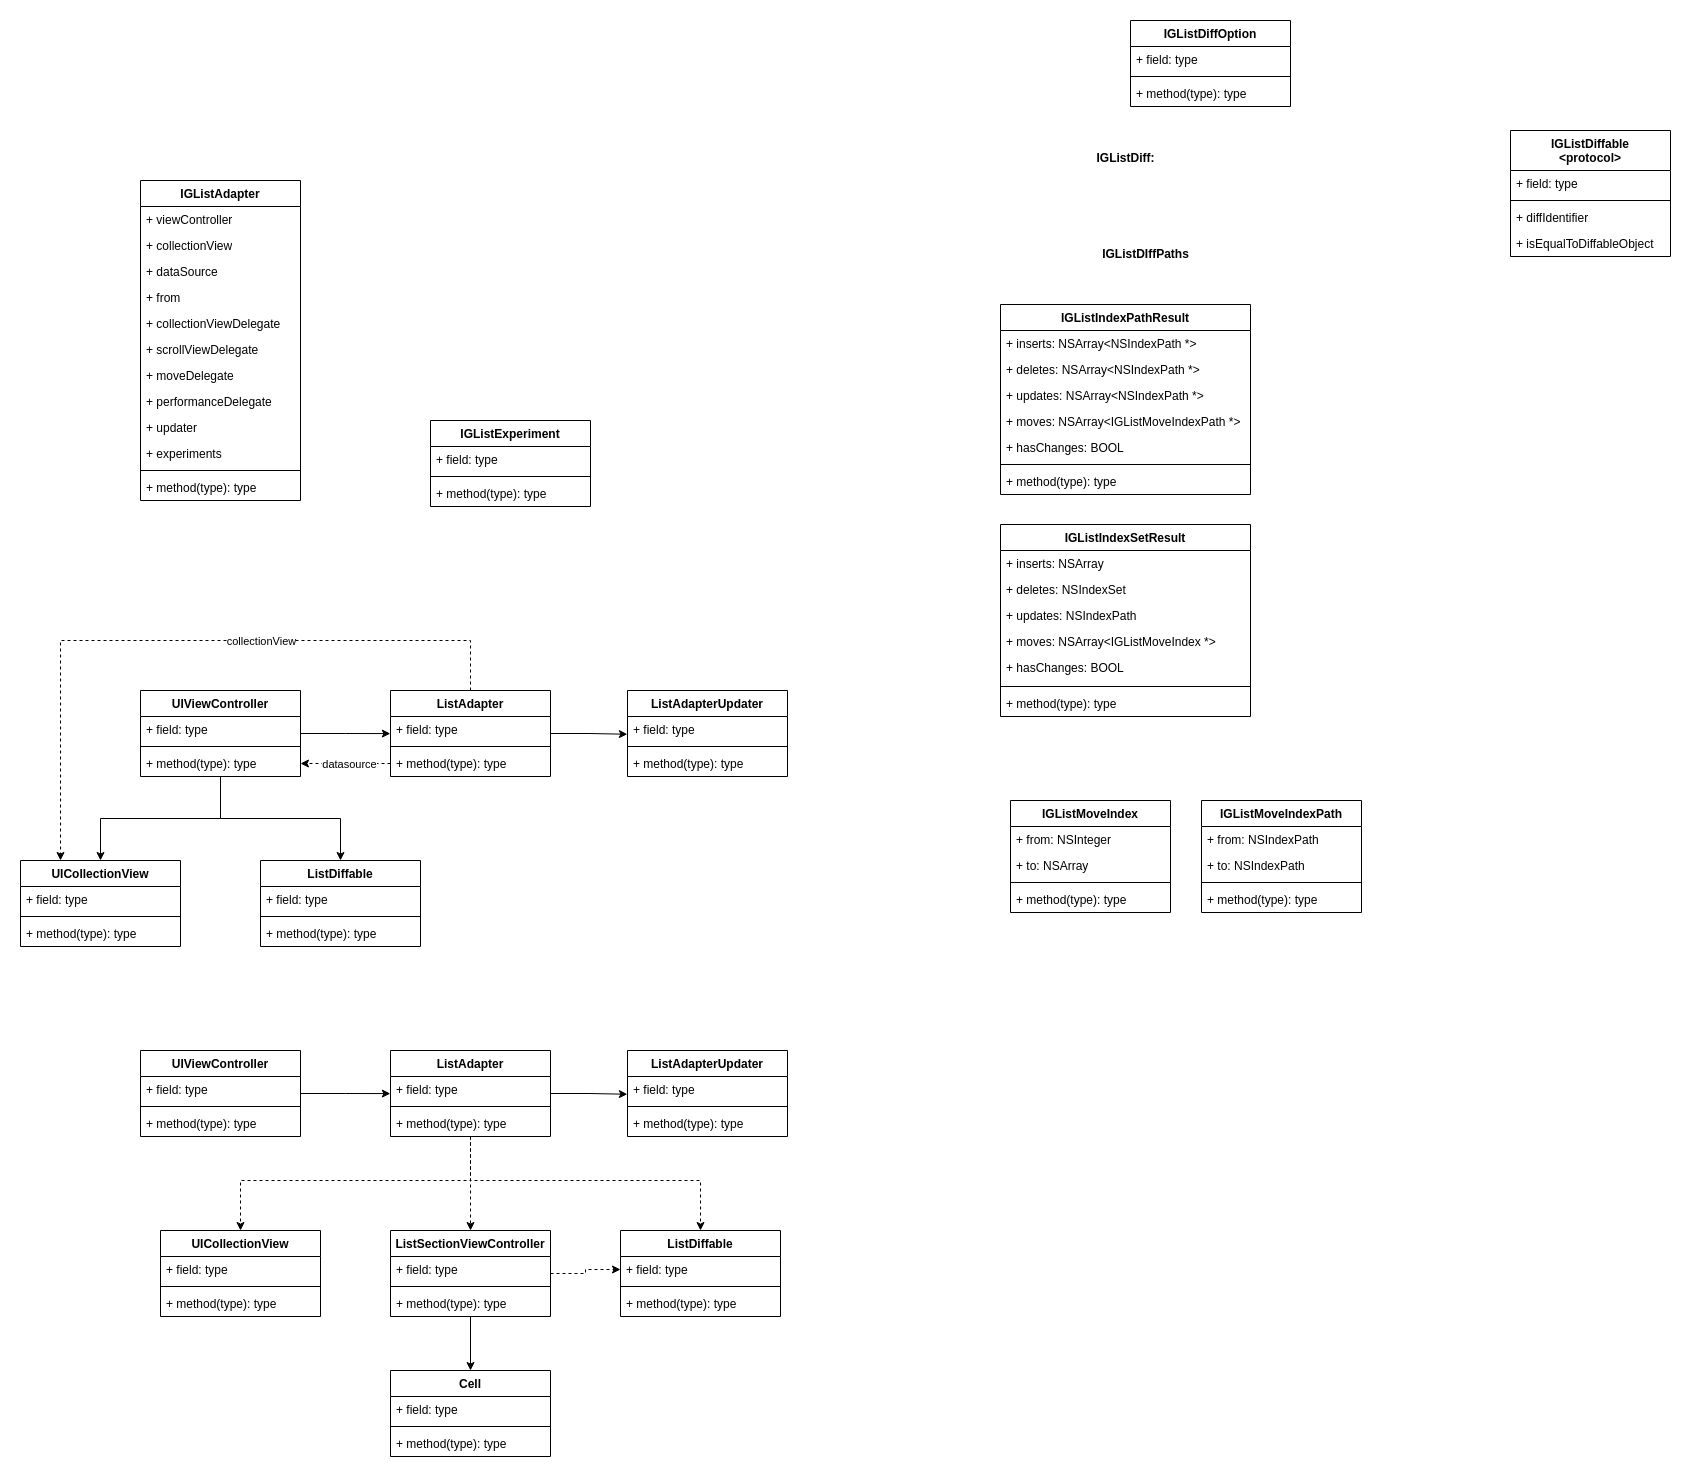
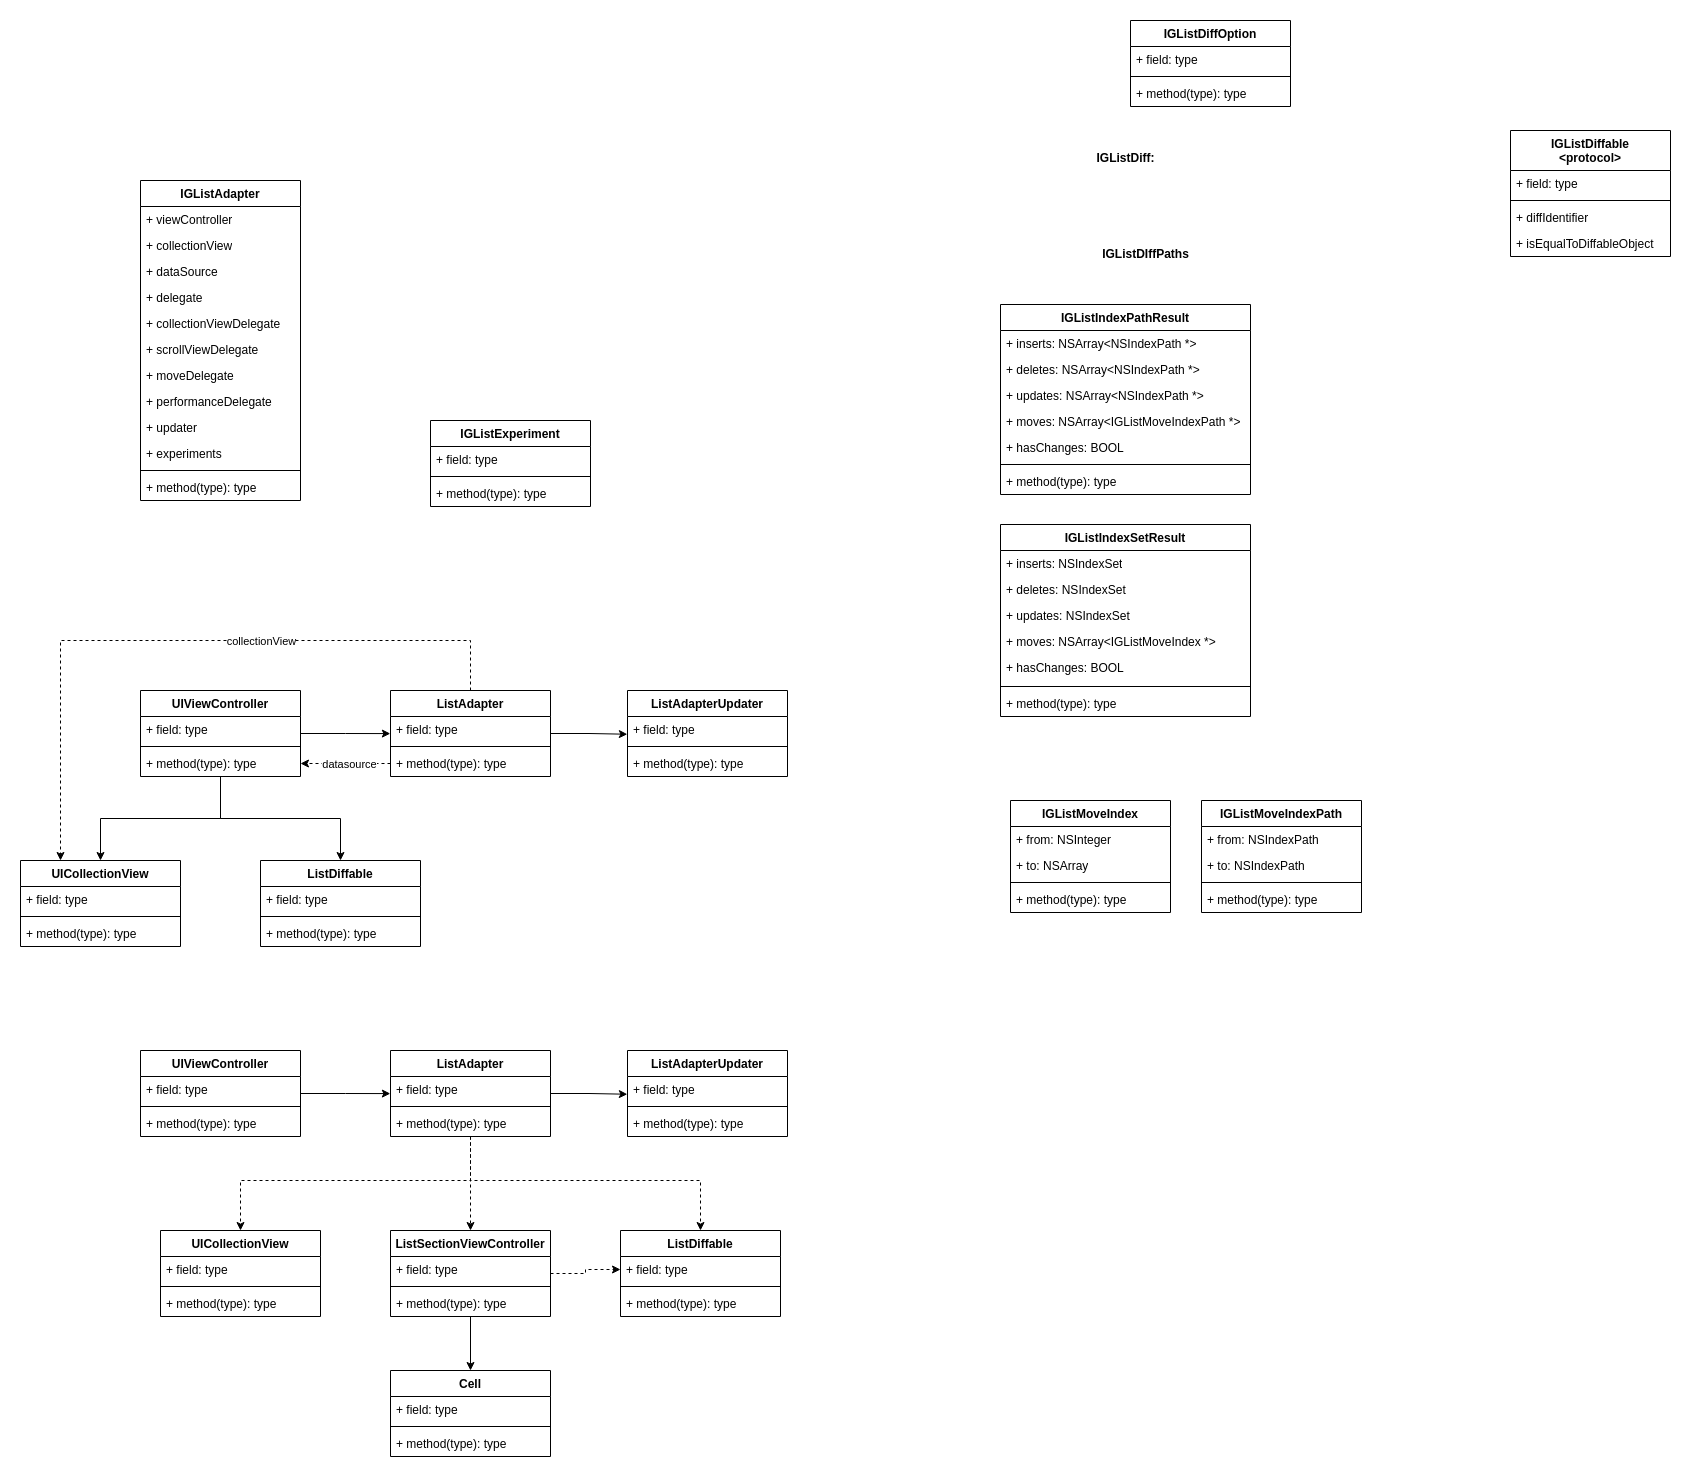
(165, 299) -> (177, 299)
(1061, 565) -> (1071, 565)
(1076, 617) -> (1072, 617)
